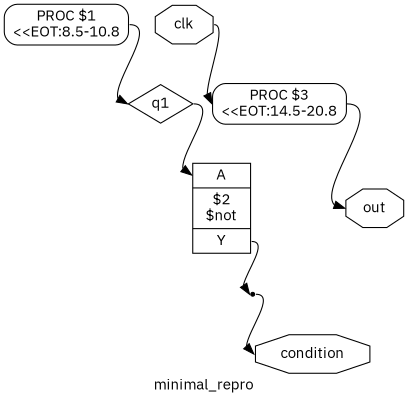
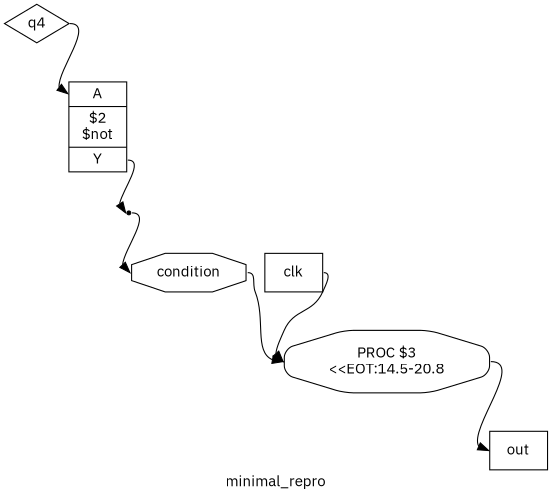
(66, 25) -> none
(184, 25) -> (294, 273)
(161, 104) -> (37, 24)
(279, 104) -> (387, 362)
(375, 208) -> (519, 451)
none -> (260, 316)
